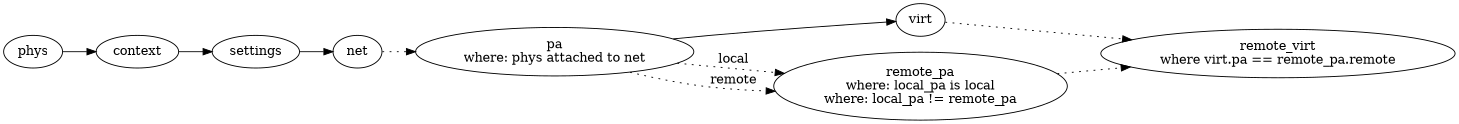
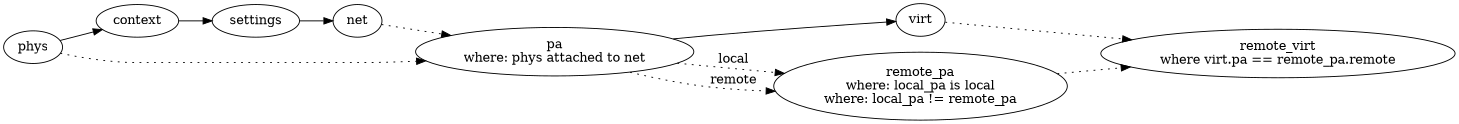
none -> (238, 63)
